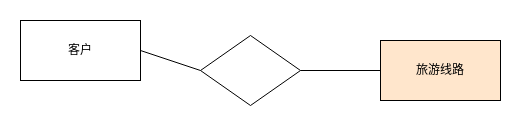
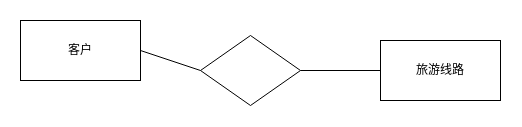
(441, 71) -> (441, 71)
